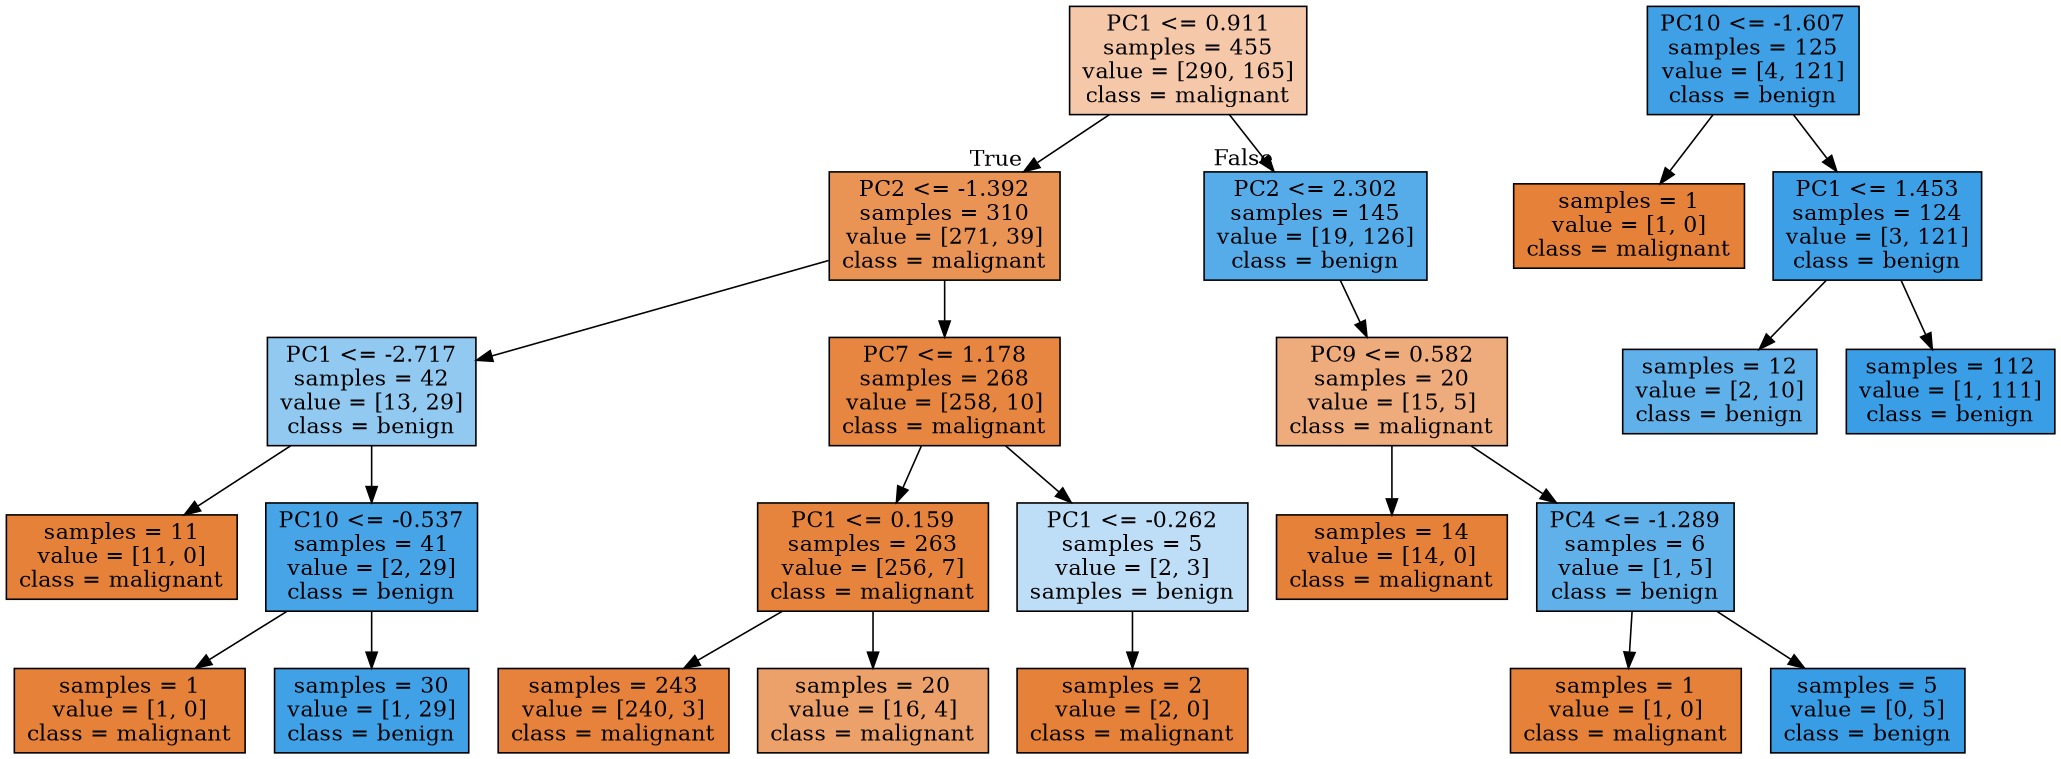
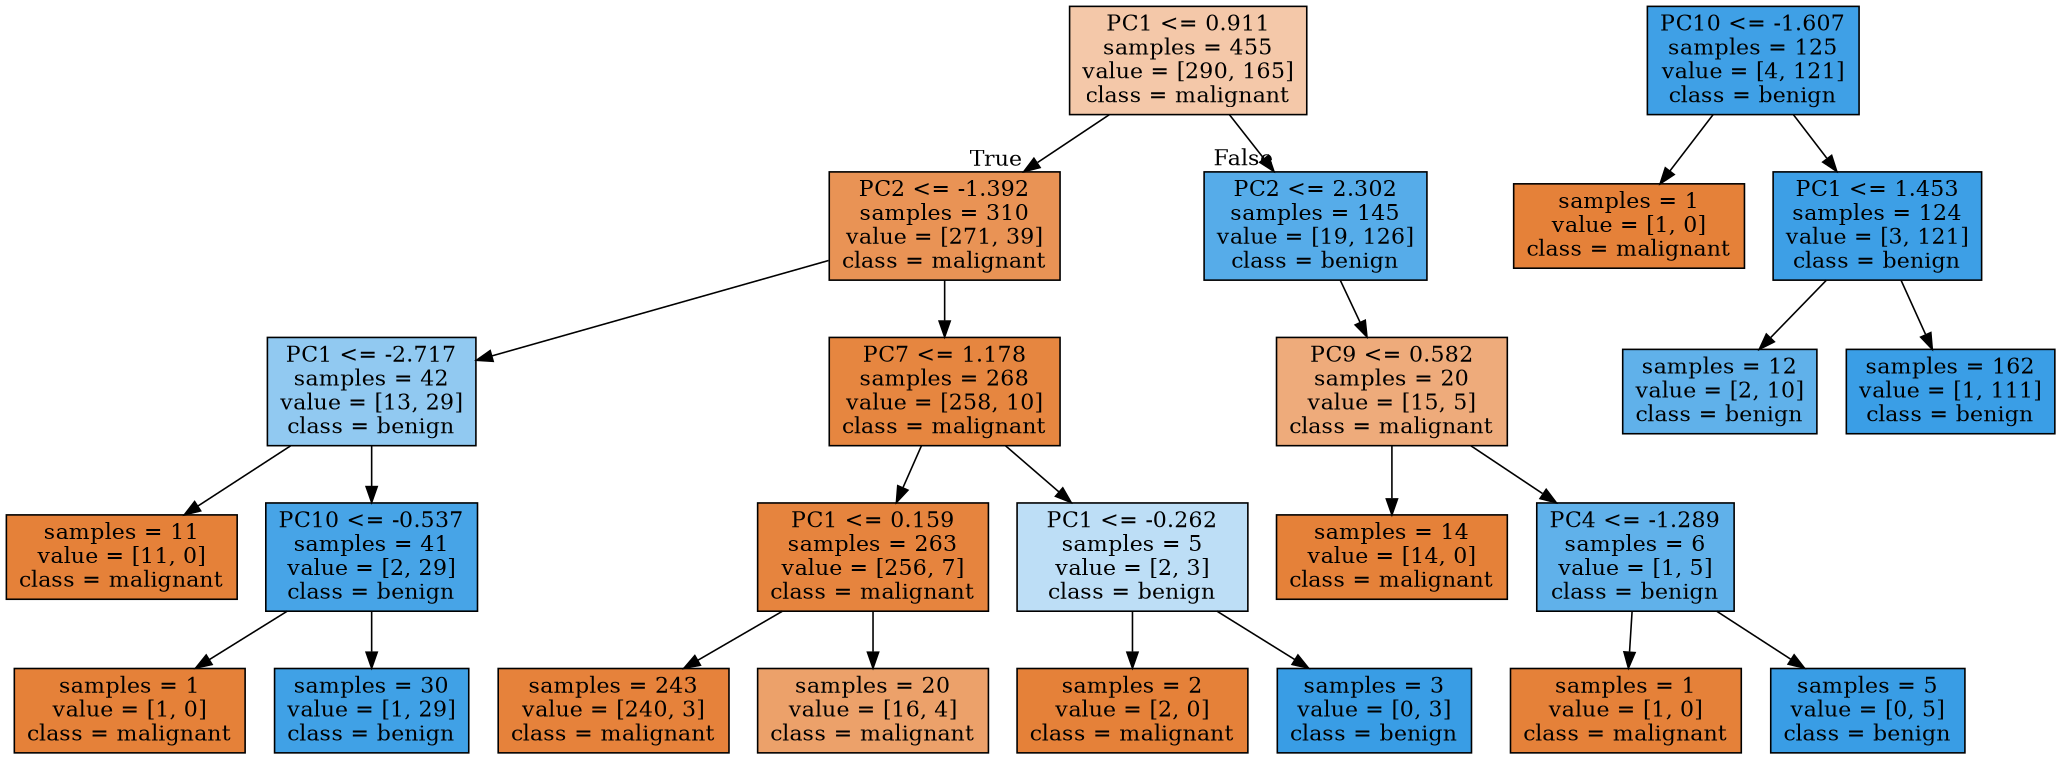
(1951, 392) -> (1951, 392)
(1132, 557) -> (1132, 557)
none -> (1374, 711)
